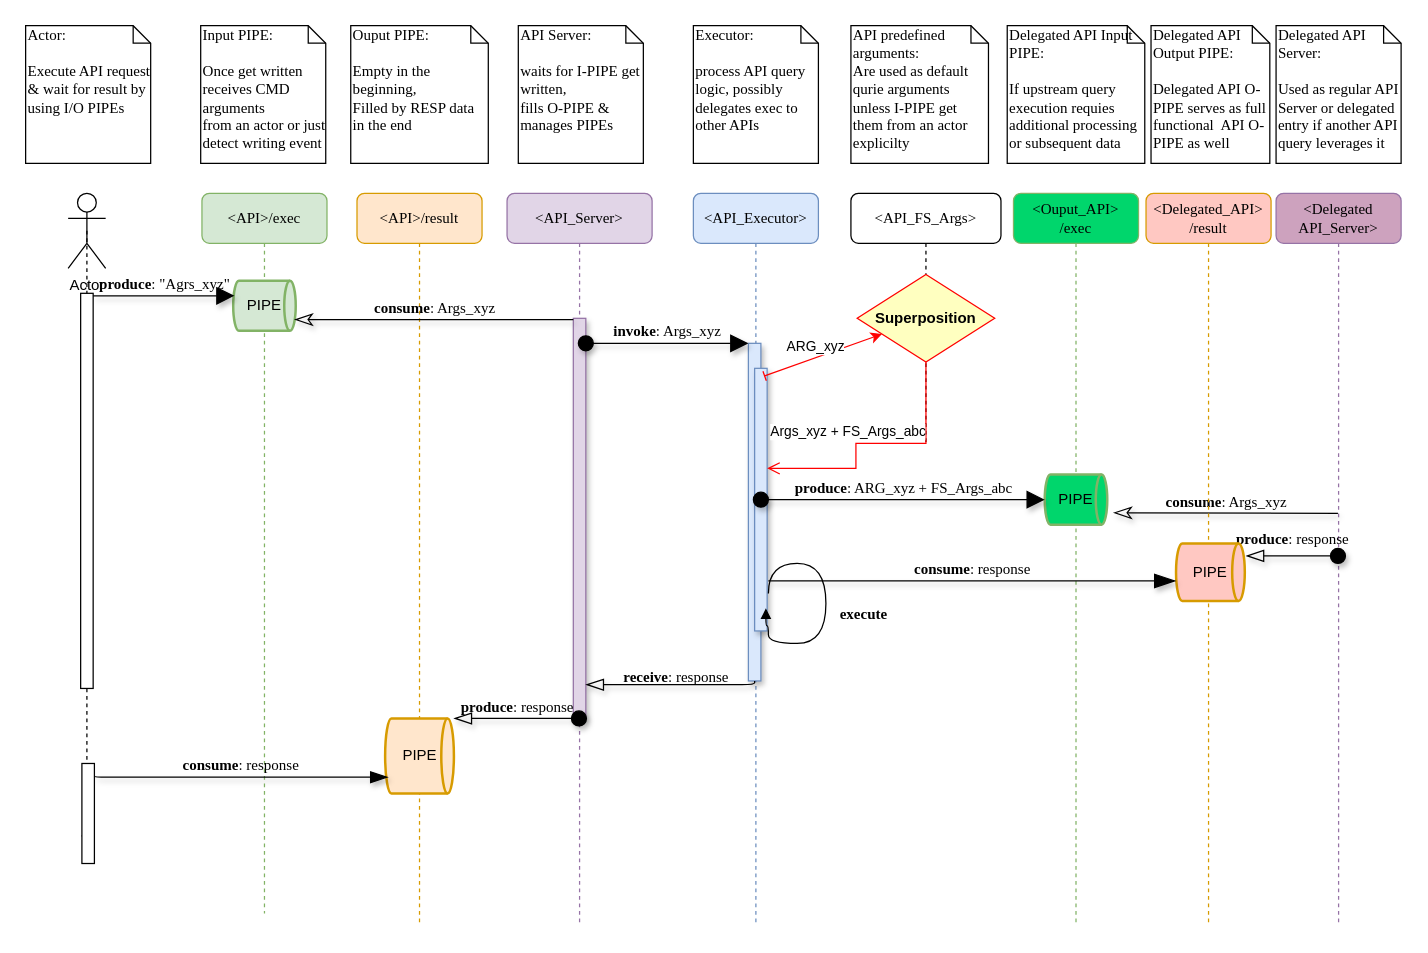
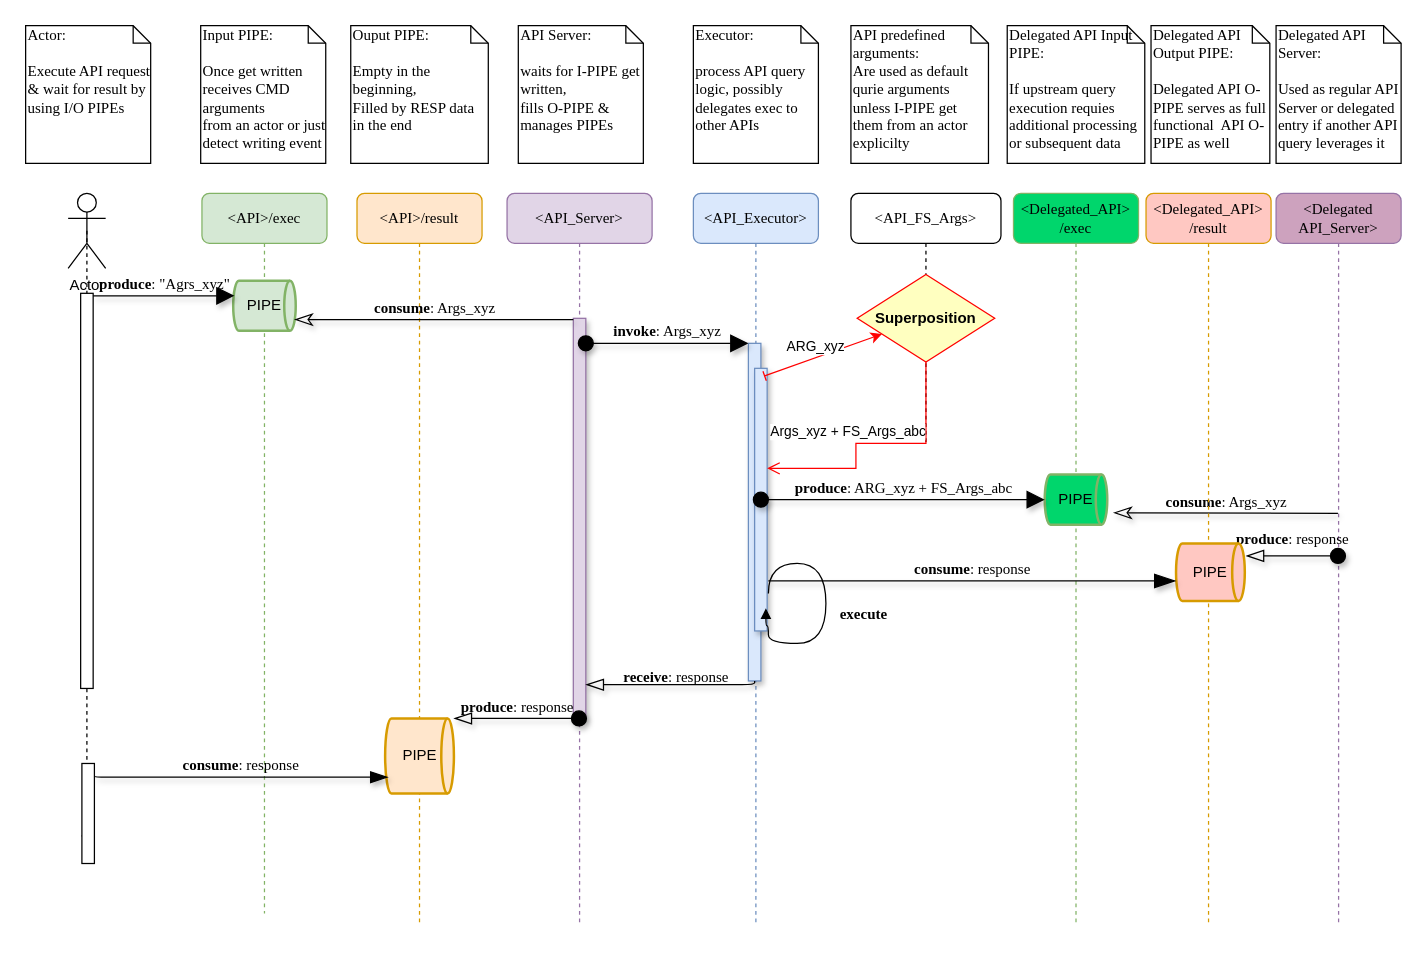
(1076, 218) -> (1076, 218)
